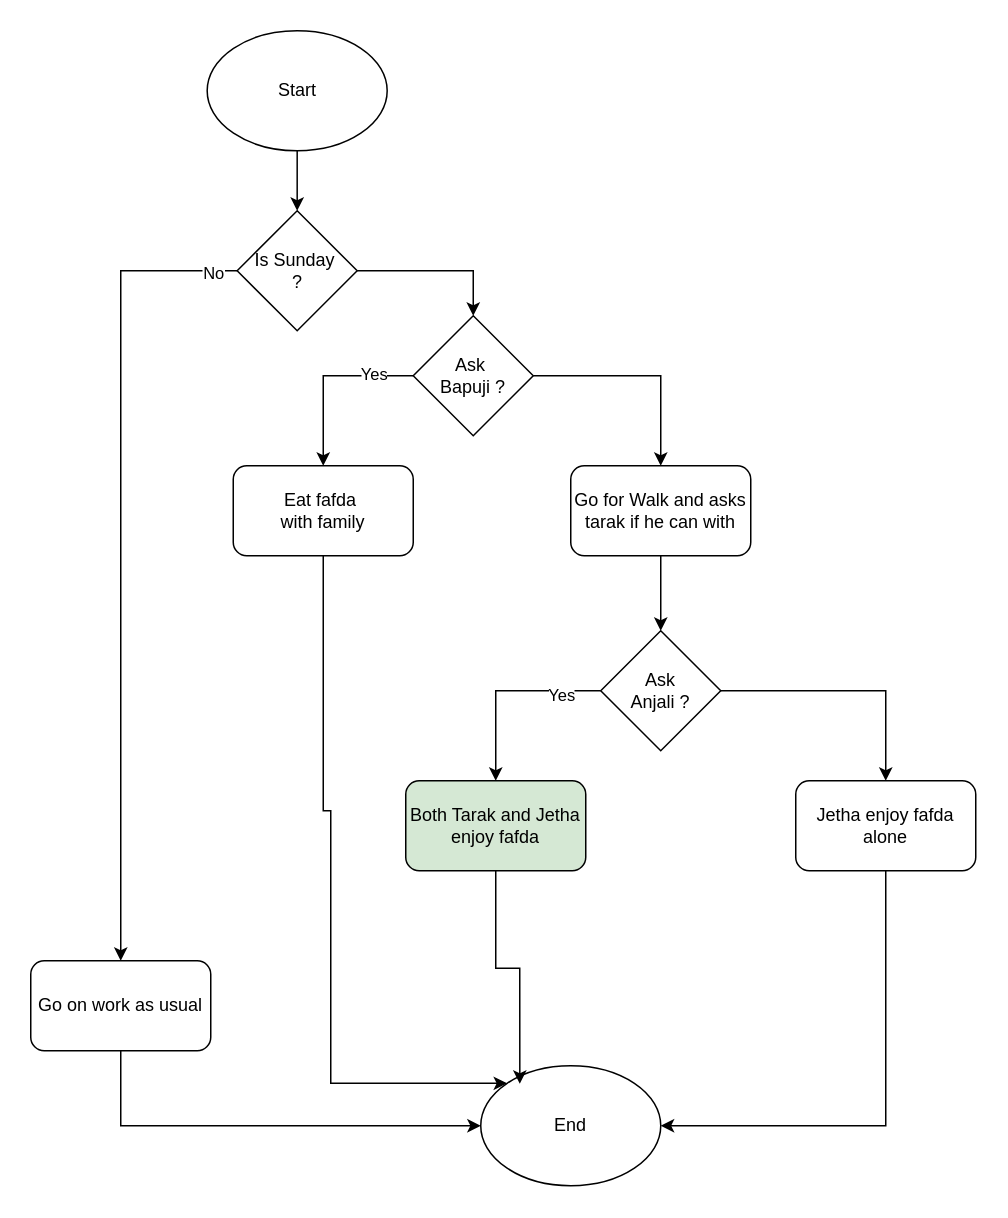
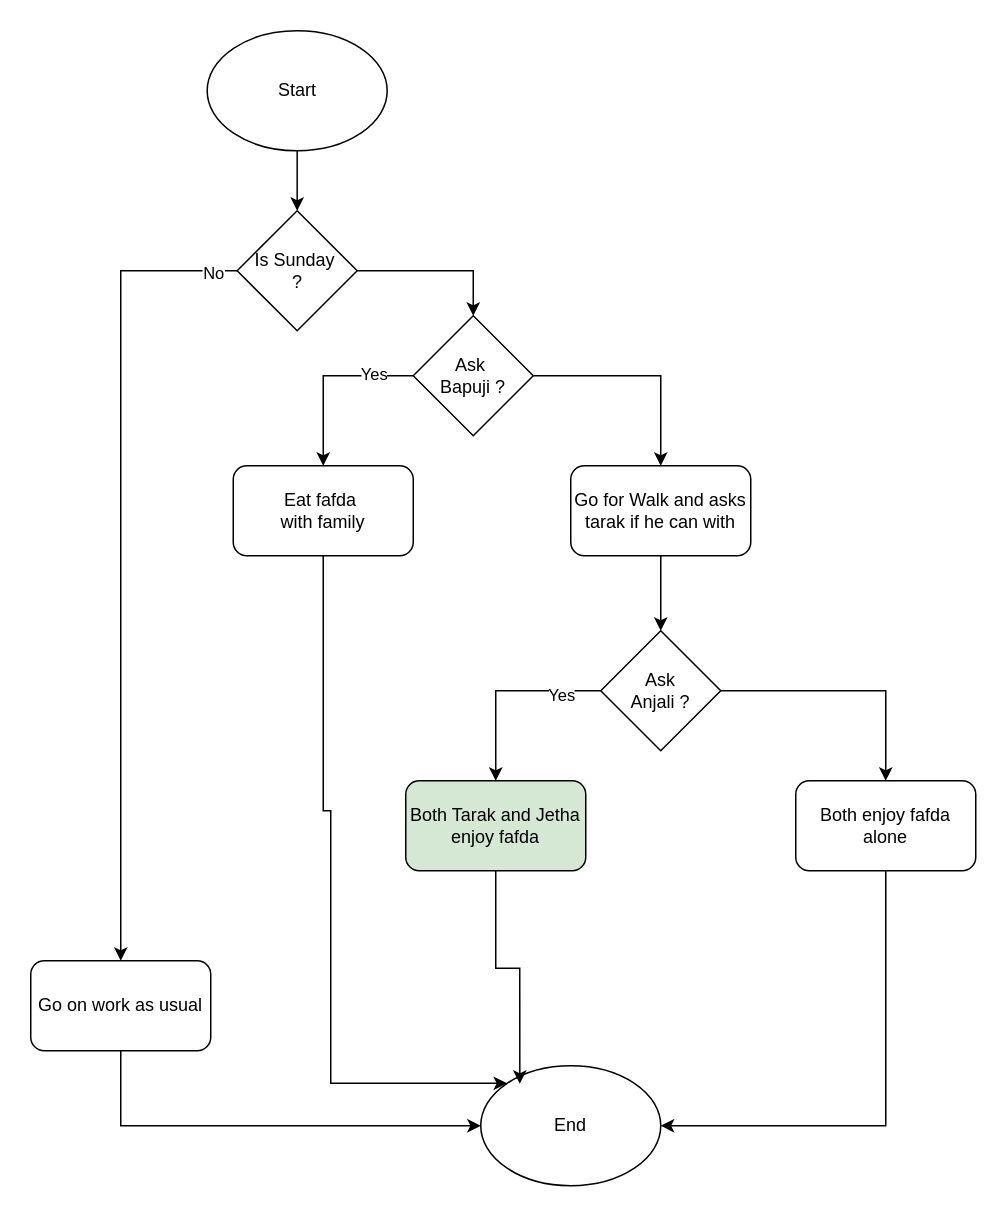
(886, 826) -> (886, 826)
